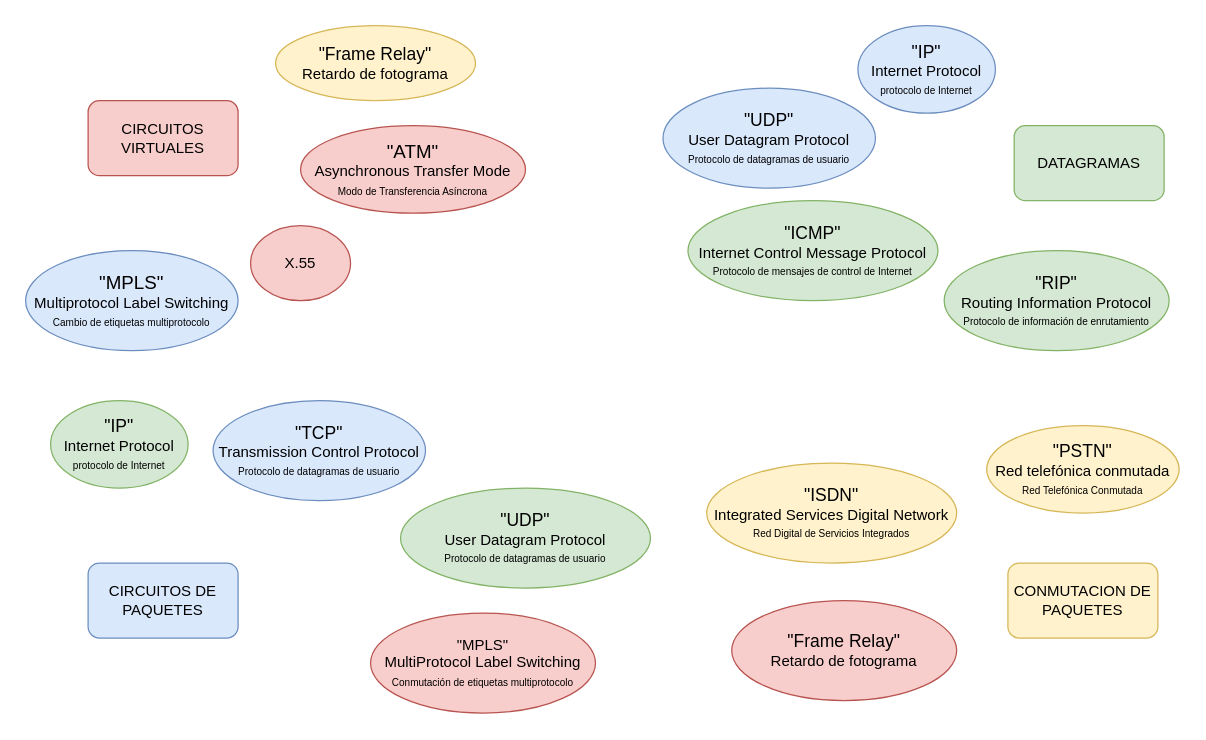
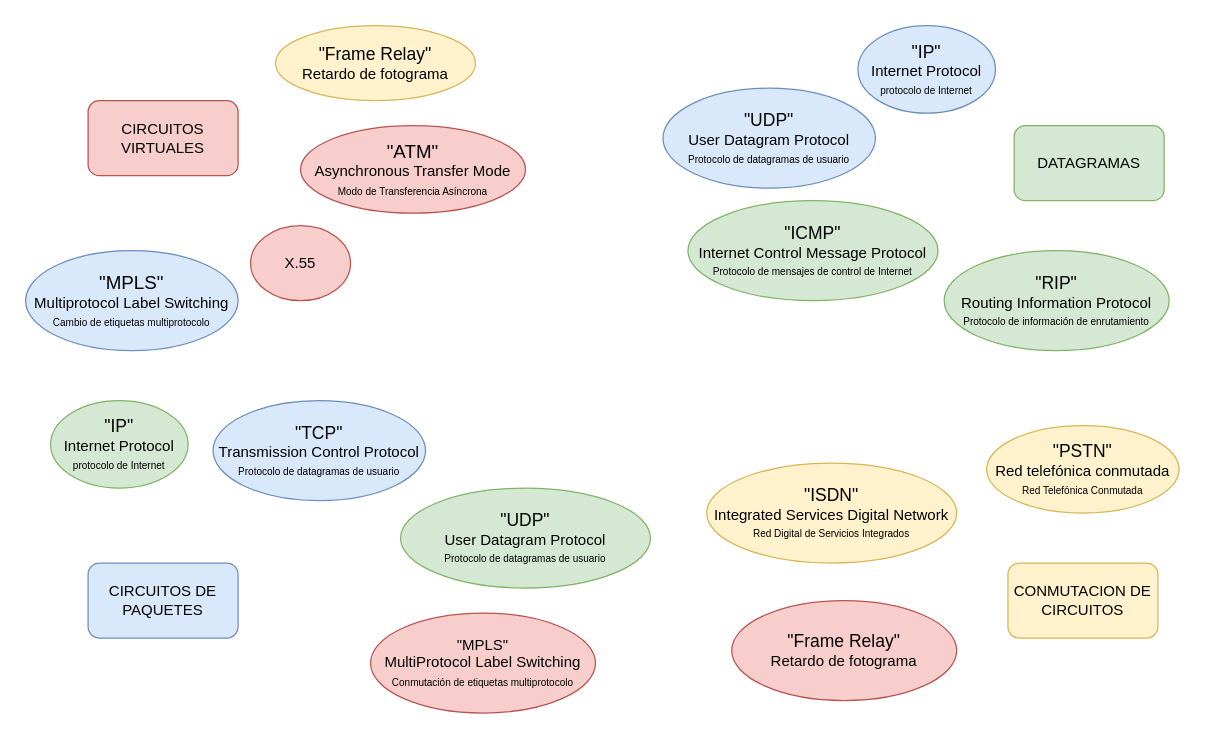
(1083, 601) -> (1083, 601)
